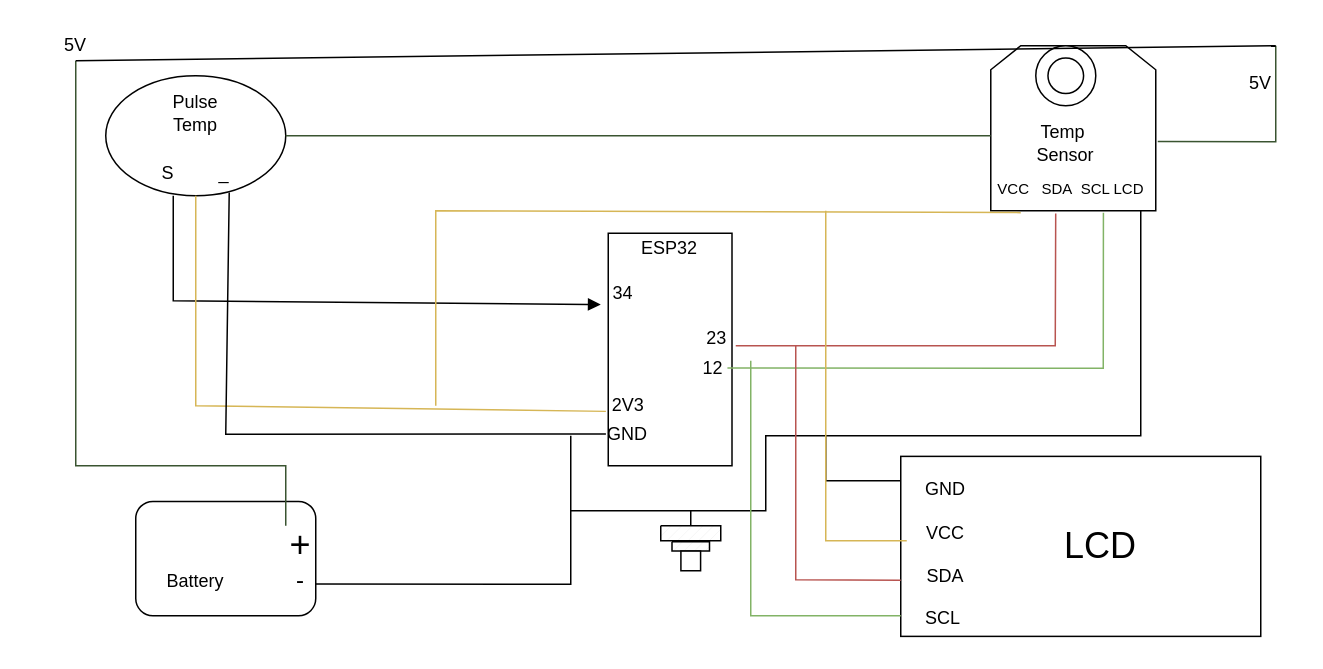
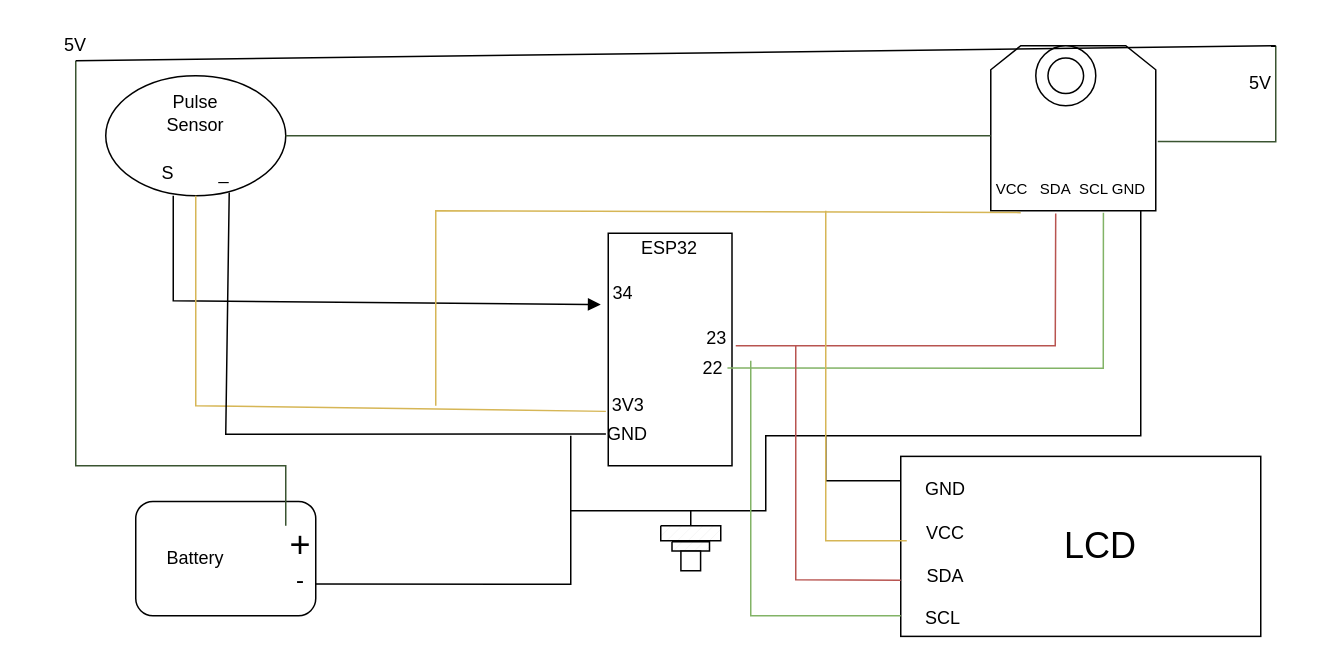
(196, 113) -> (196, 113)
(1066, 143) -> none
(1073, 188) -> (1073, 188)
(713, 368) -> (713, 368)
(629, 406) -> (629, 406)
(196, 581) -> (196, 559)
